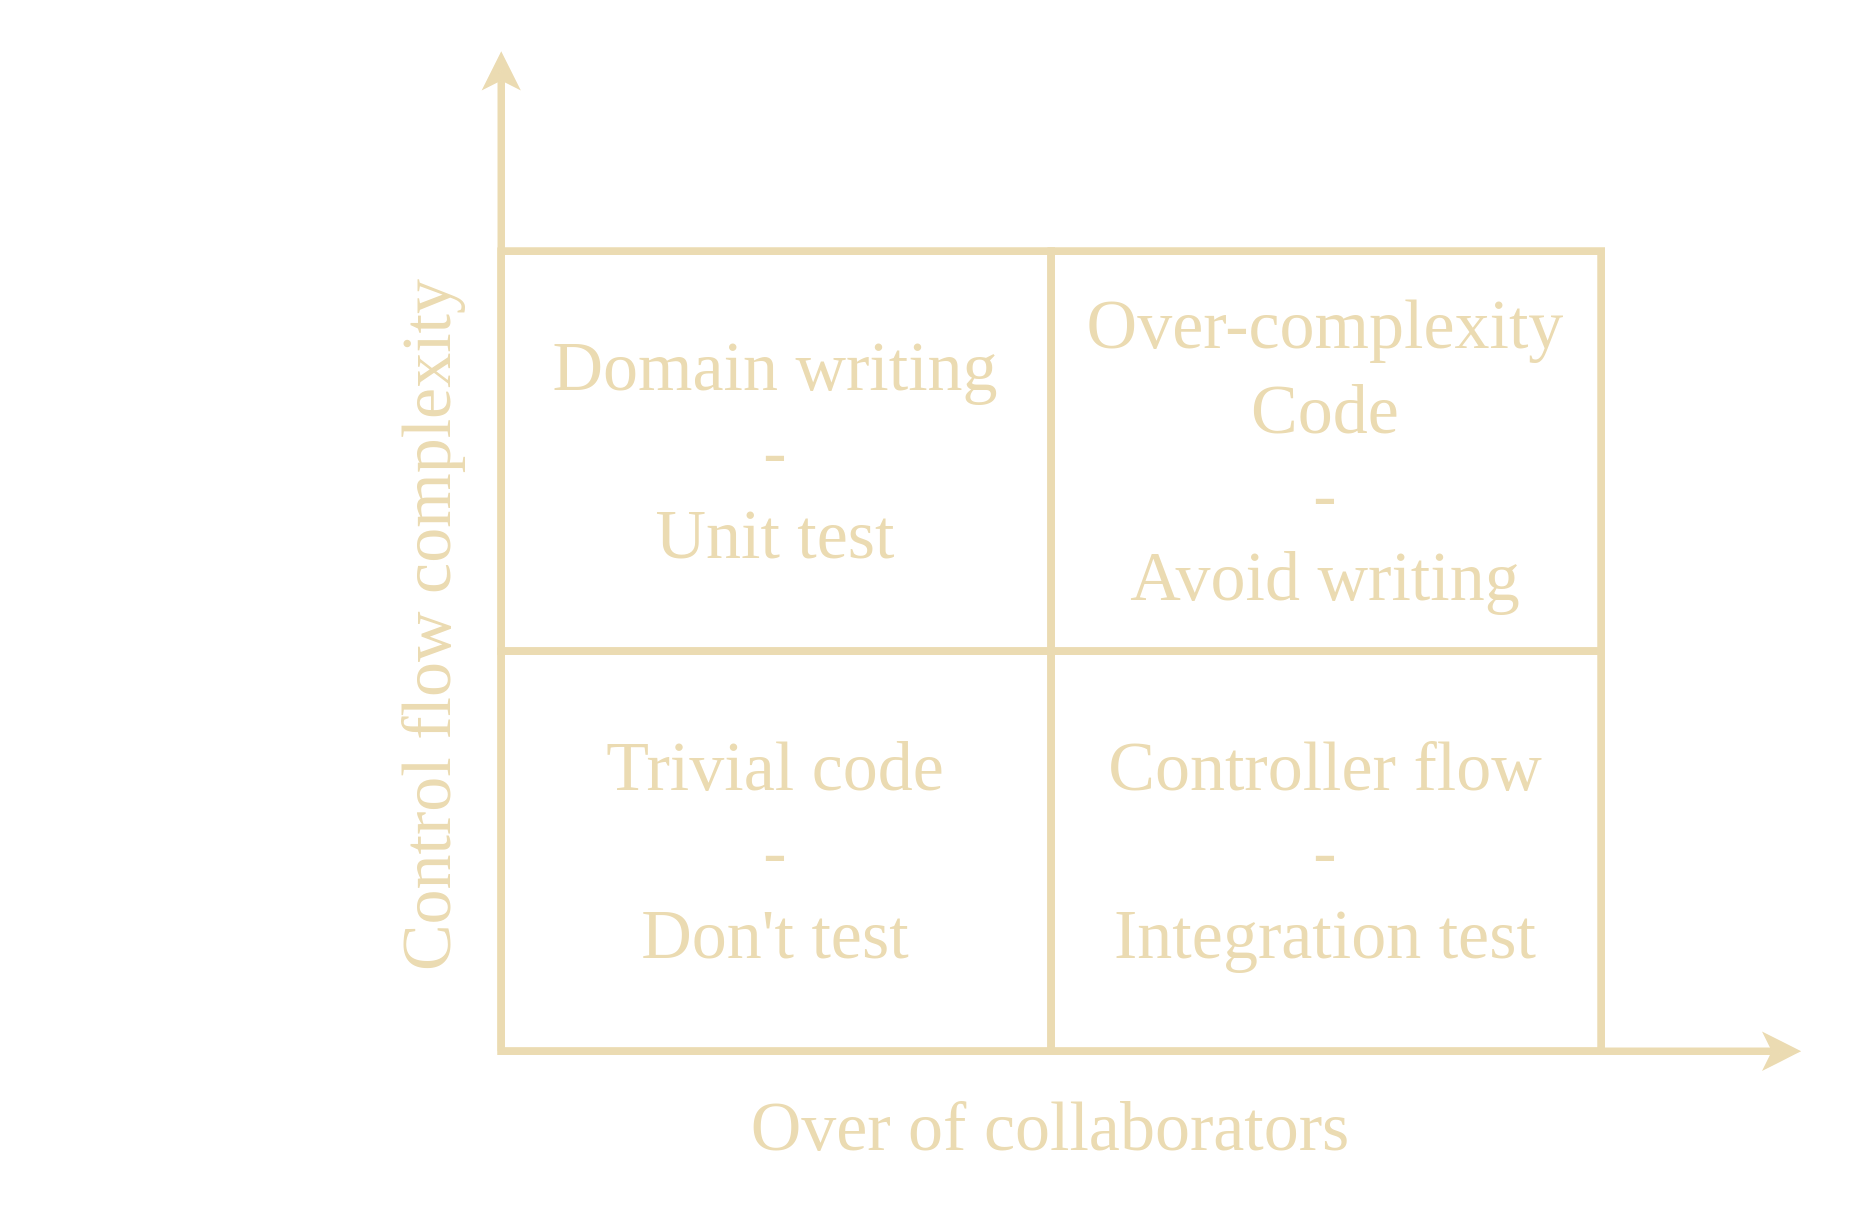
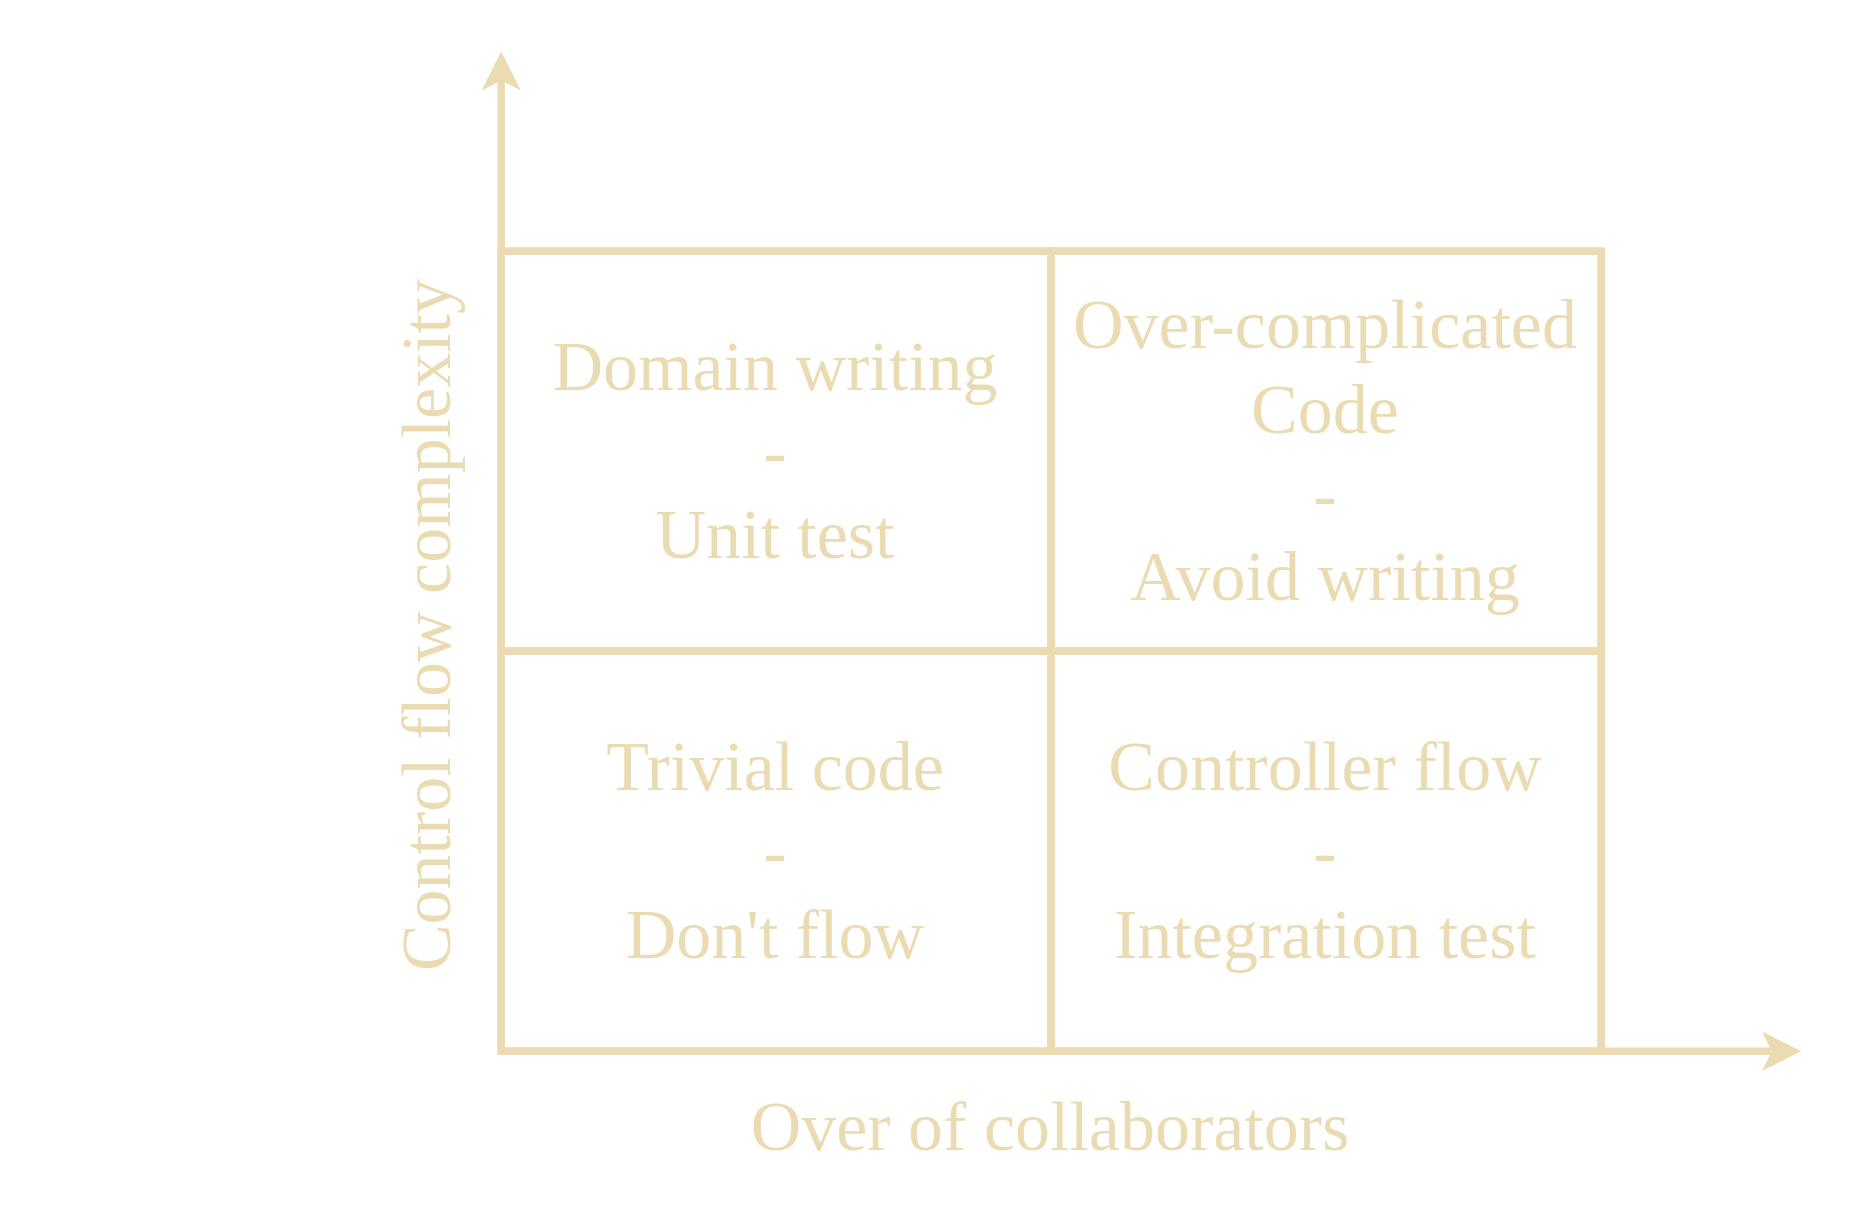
(1326, 451) -> (1326, 451)
(776, 851) -> (776, 851)
